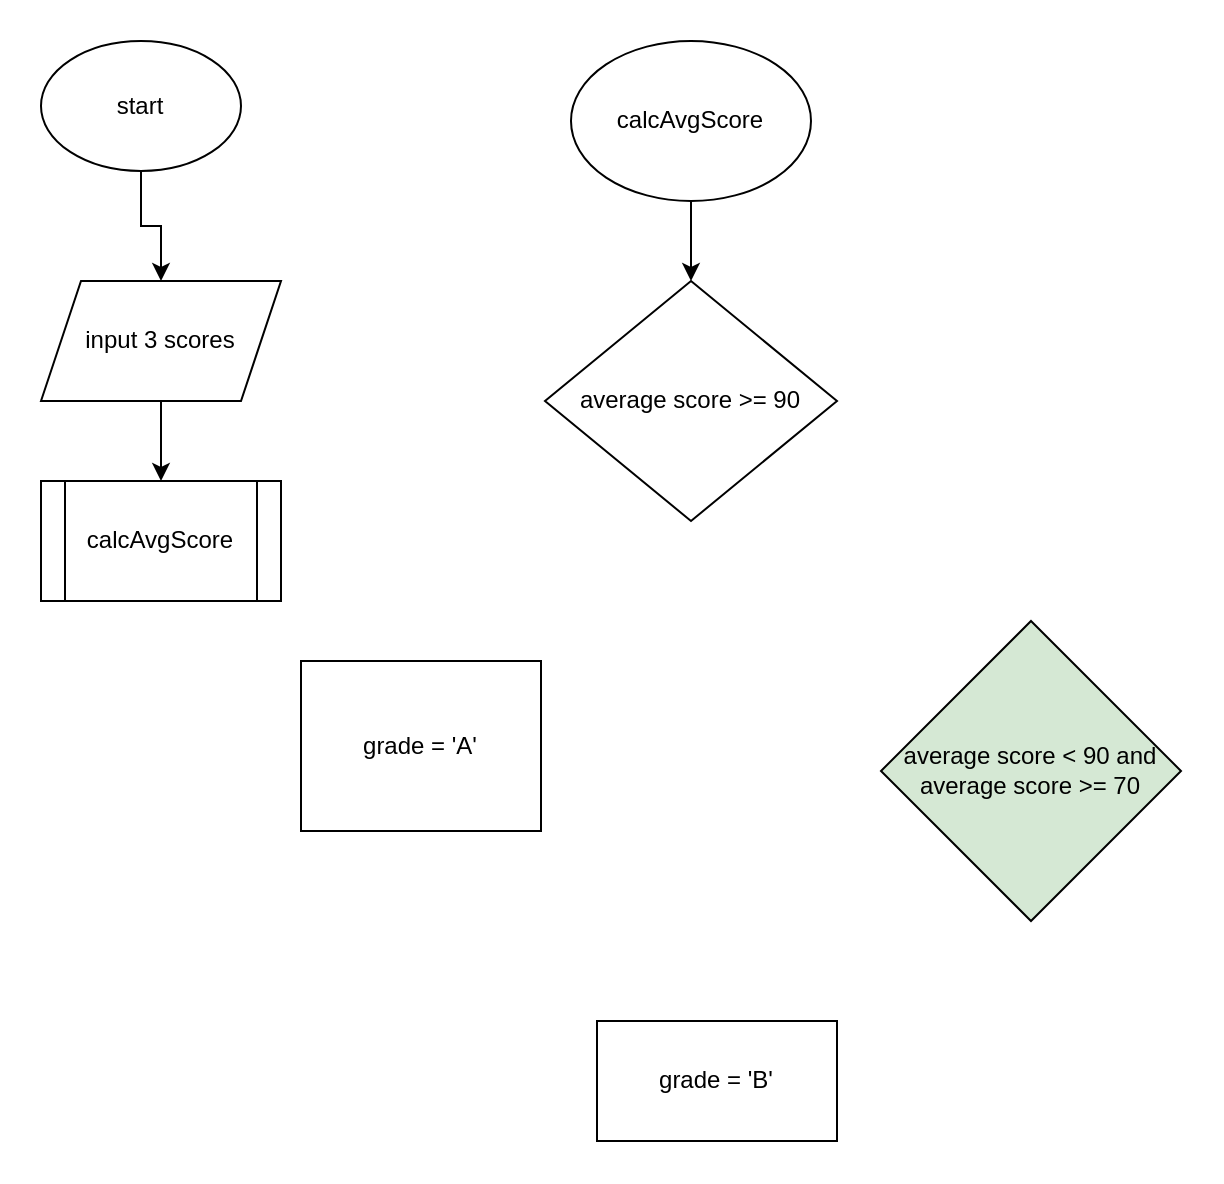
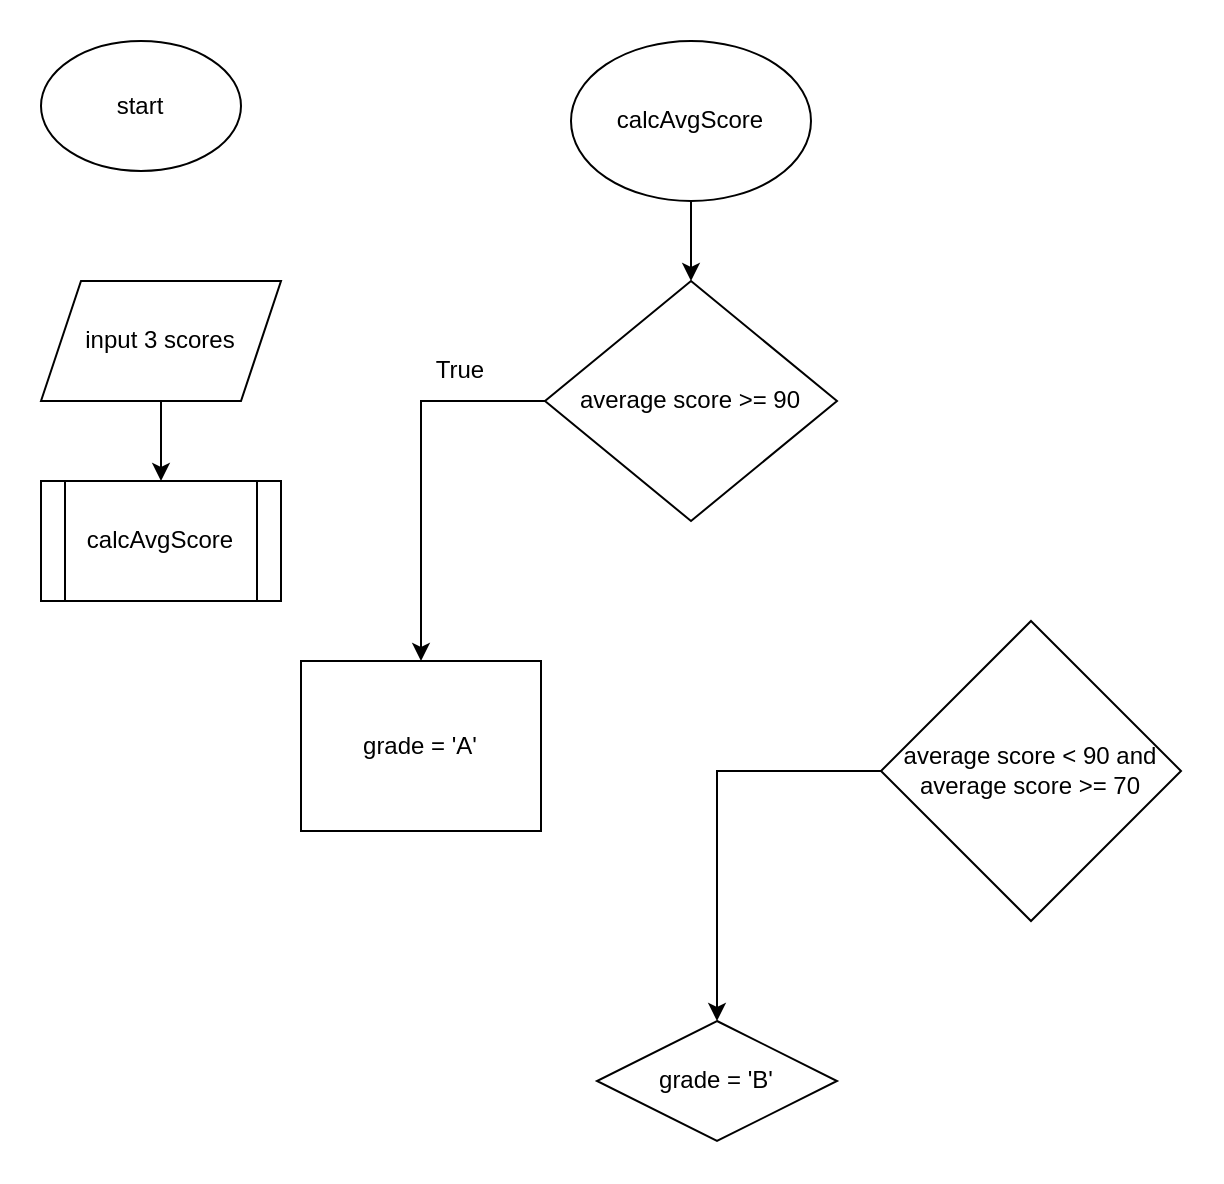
(144, 226) -> none
none -> (461, 371)
none -> (421, 462)
(1031, 771) -> (1031, 771)
none -> (717, 807)
(717, 1081) -> (717, 1081)
